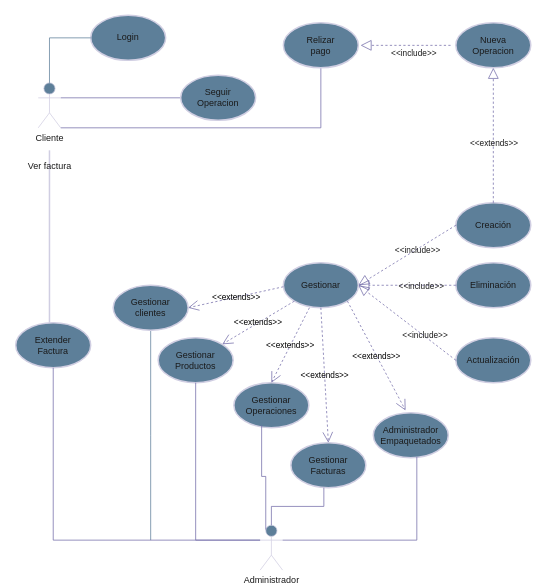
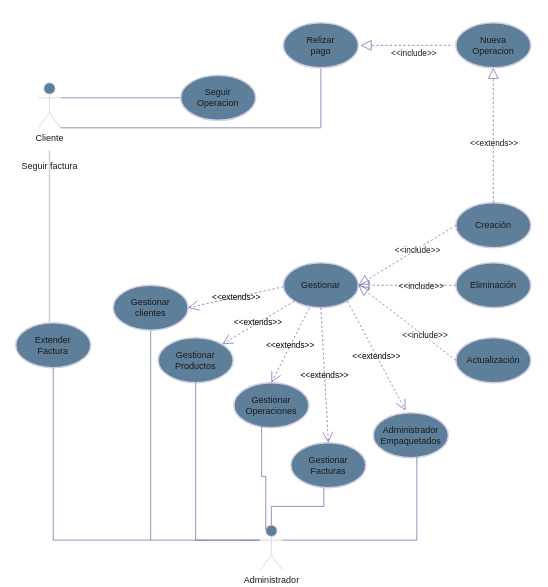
(128, 38) -> none
(49, 60) -> none
(50, 167) -> (50, 167)
